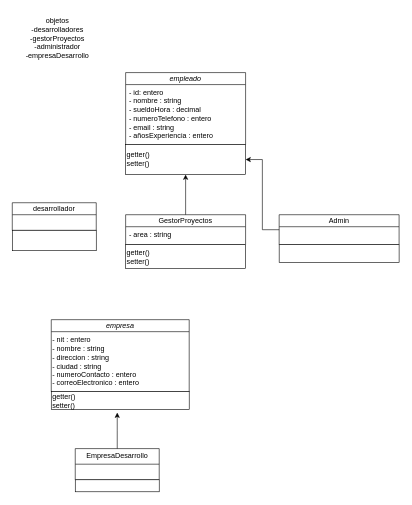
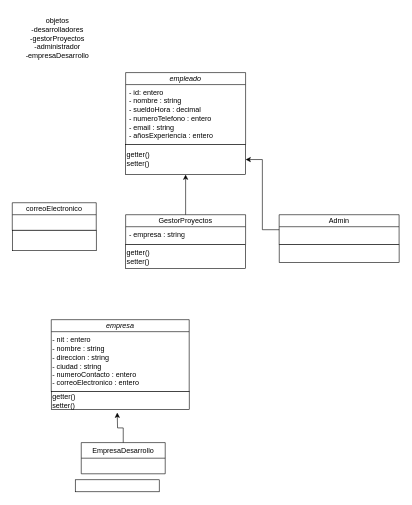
(54, 209) -> (54, 209)
(155, 235) -> (161, 235)
(117, 464) -> (123, 458)
